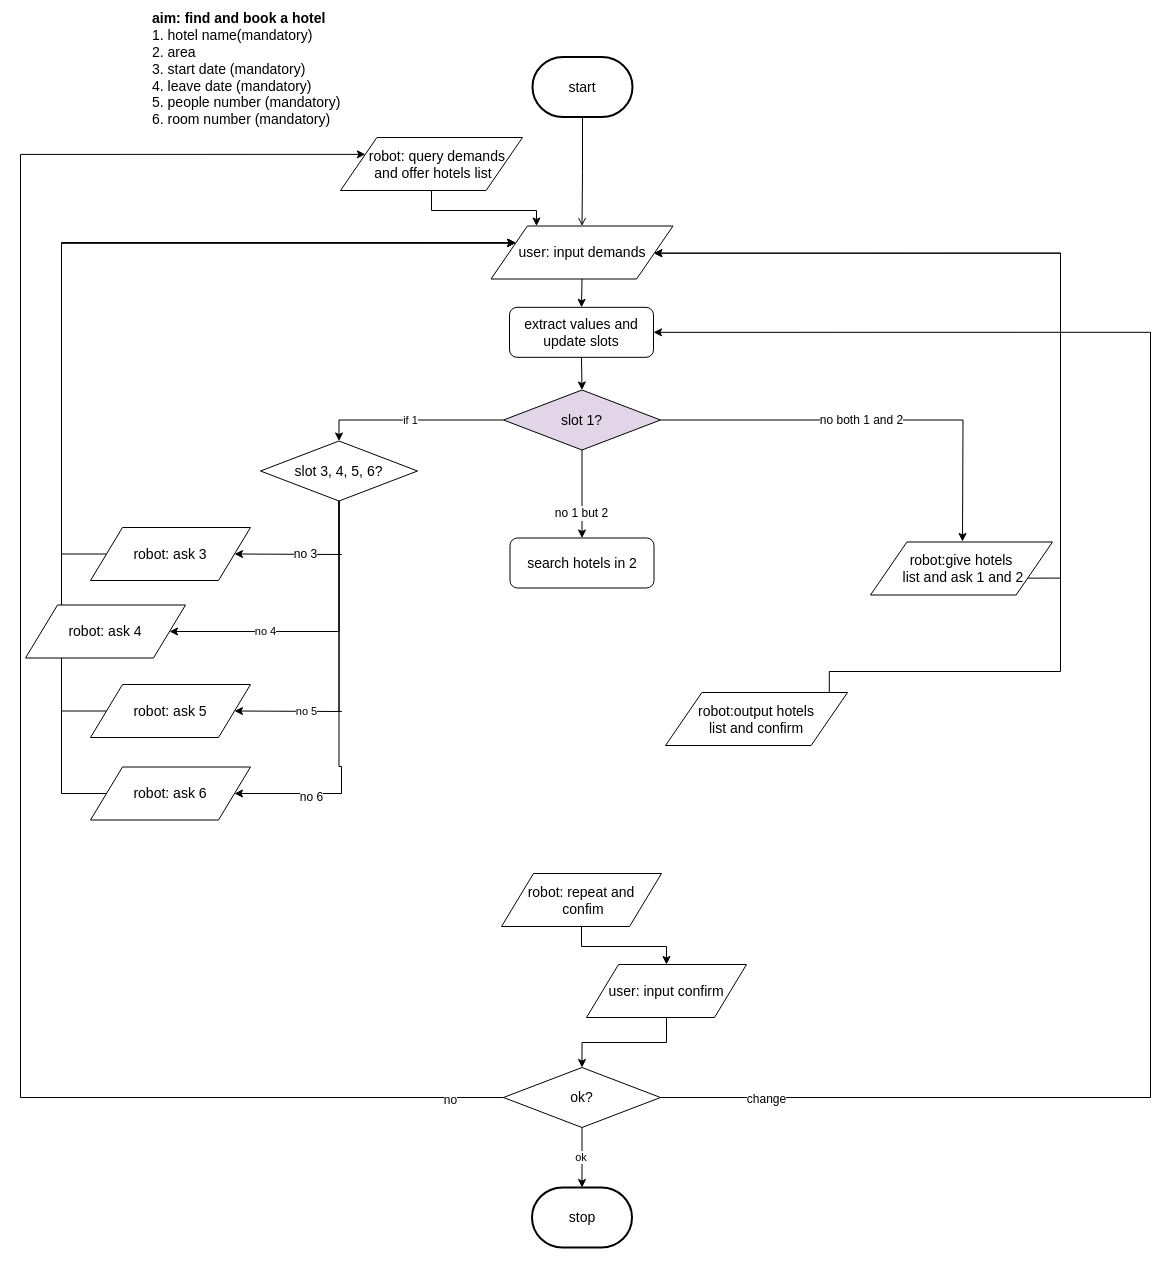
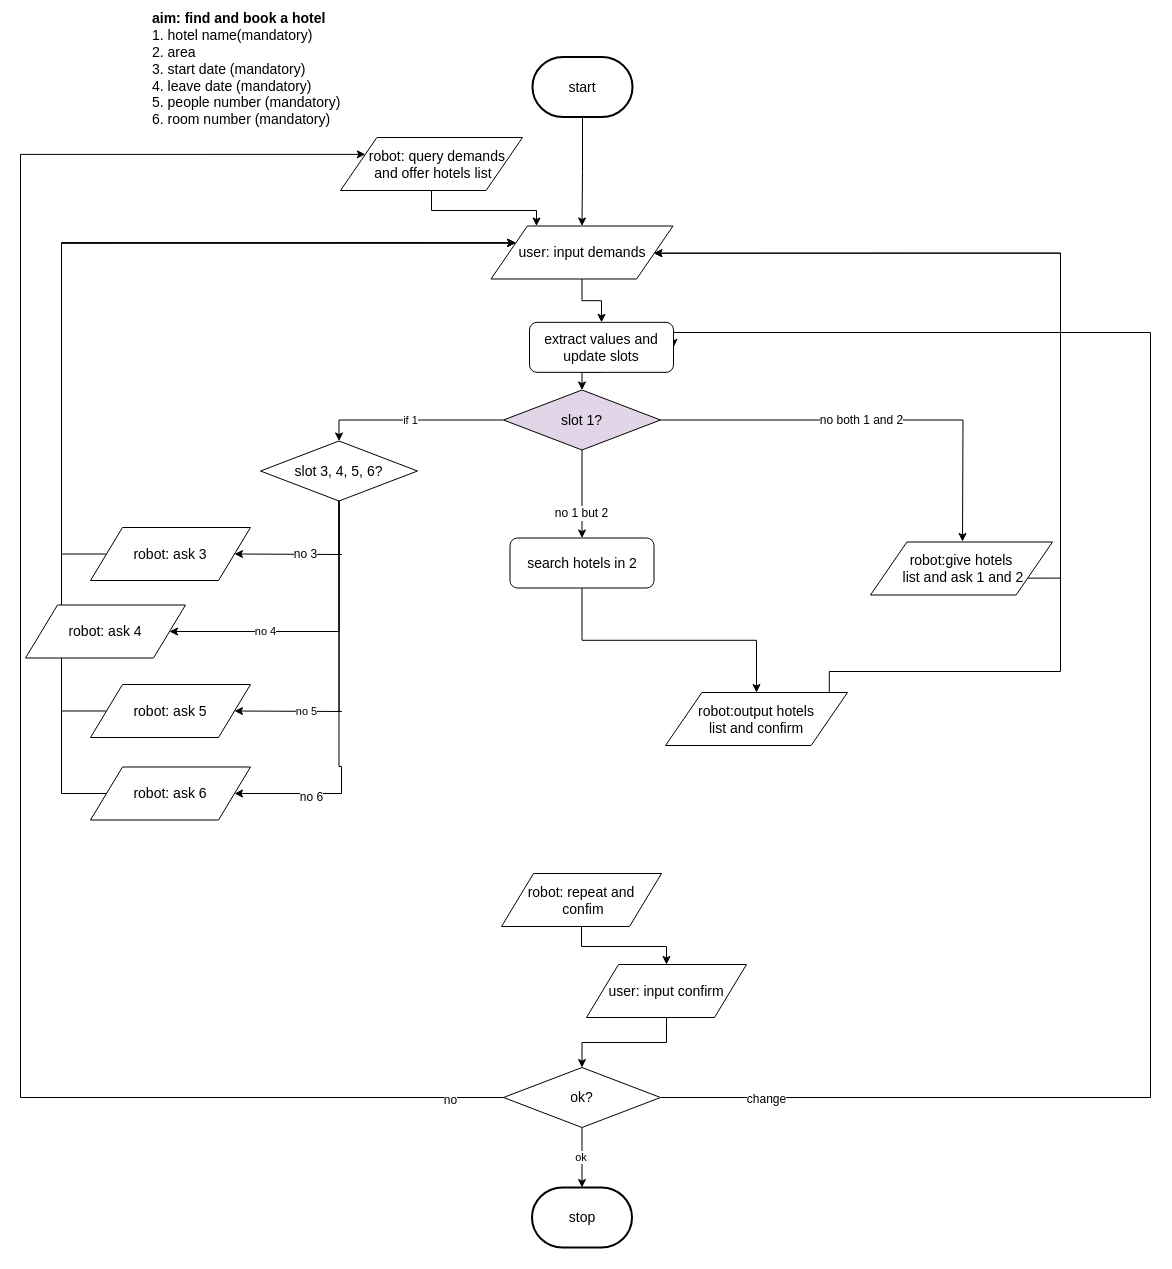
(582, 219) -> (582, 218)
(582, 332) -> (602, 347)
none -> (665, 640)
